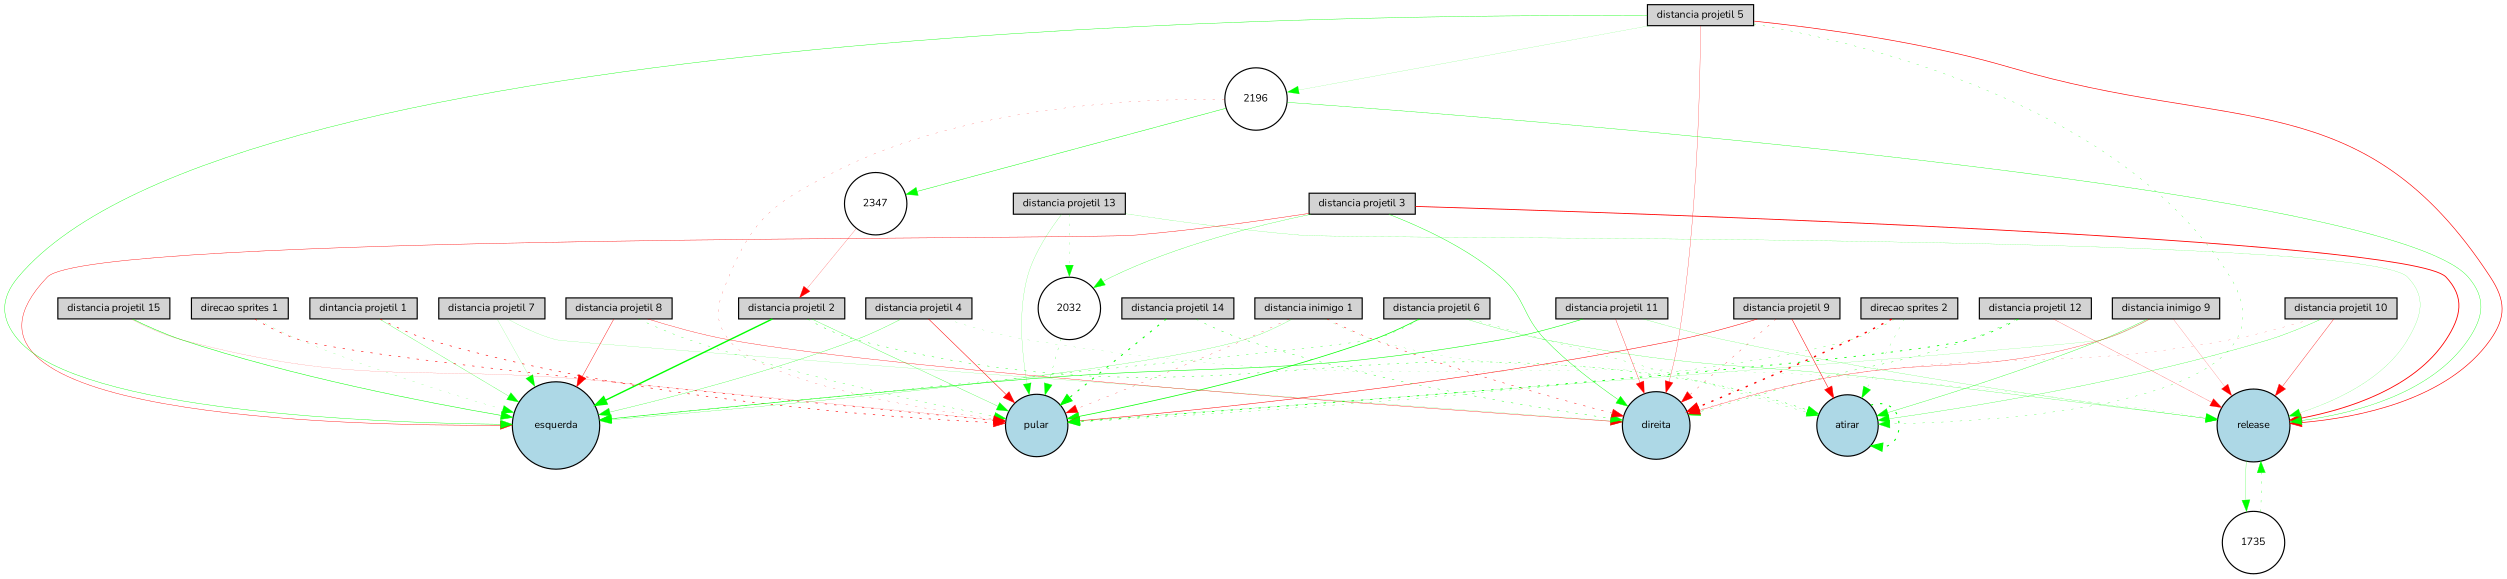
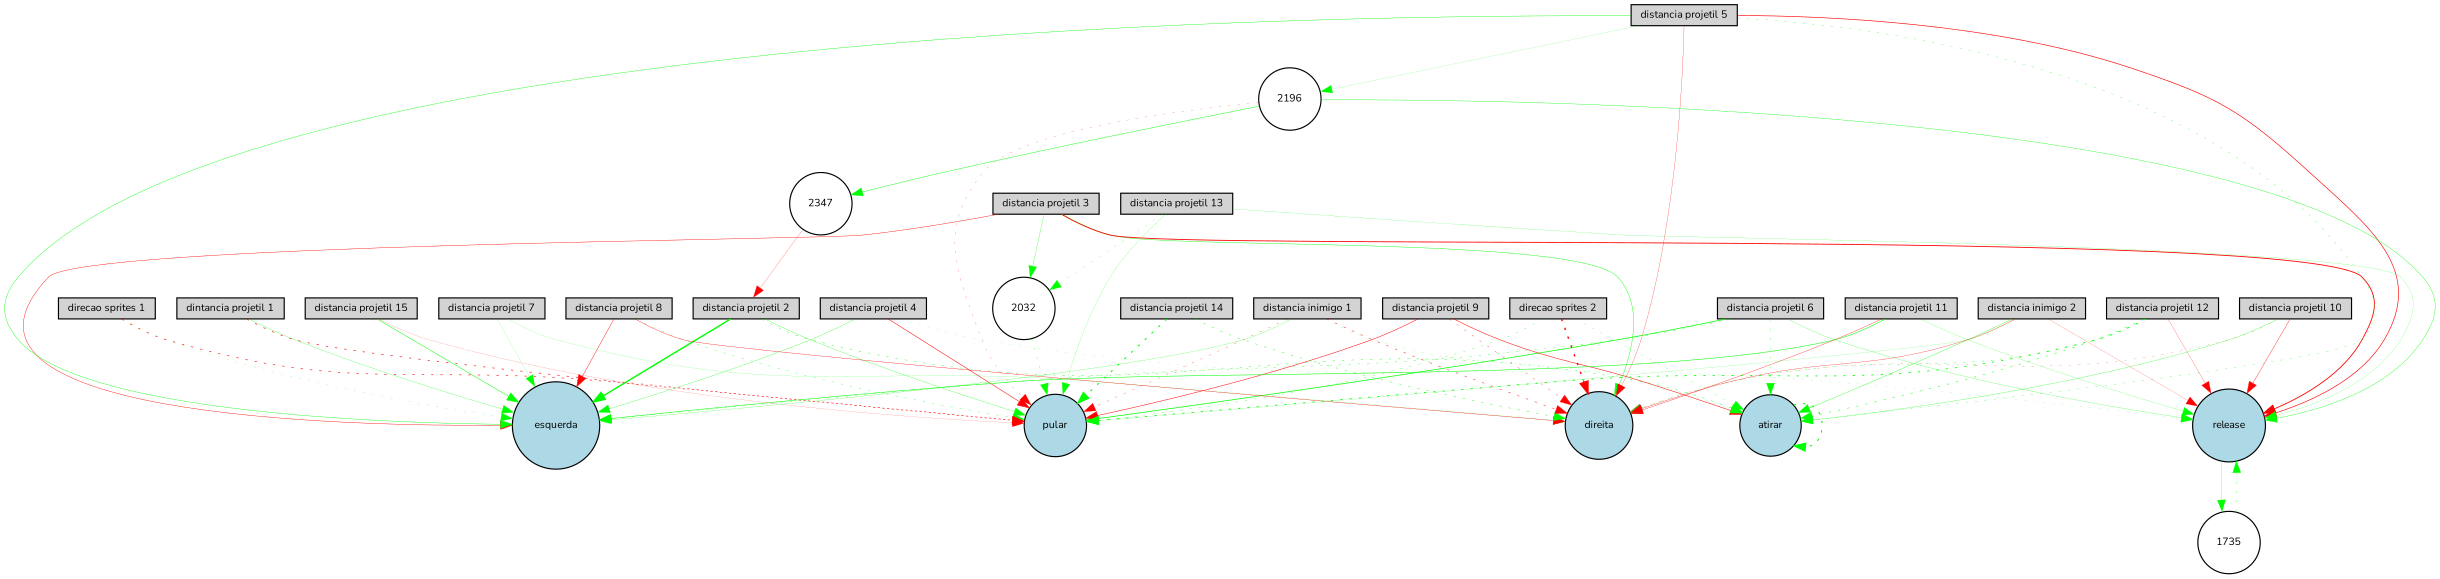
(2166, 308) -> (2032, 308)
none -> (1989, 373)
